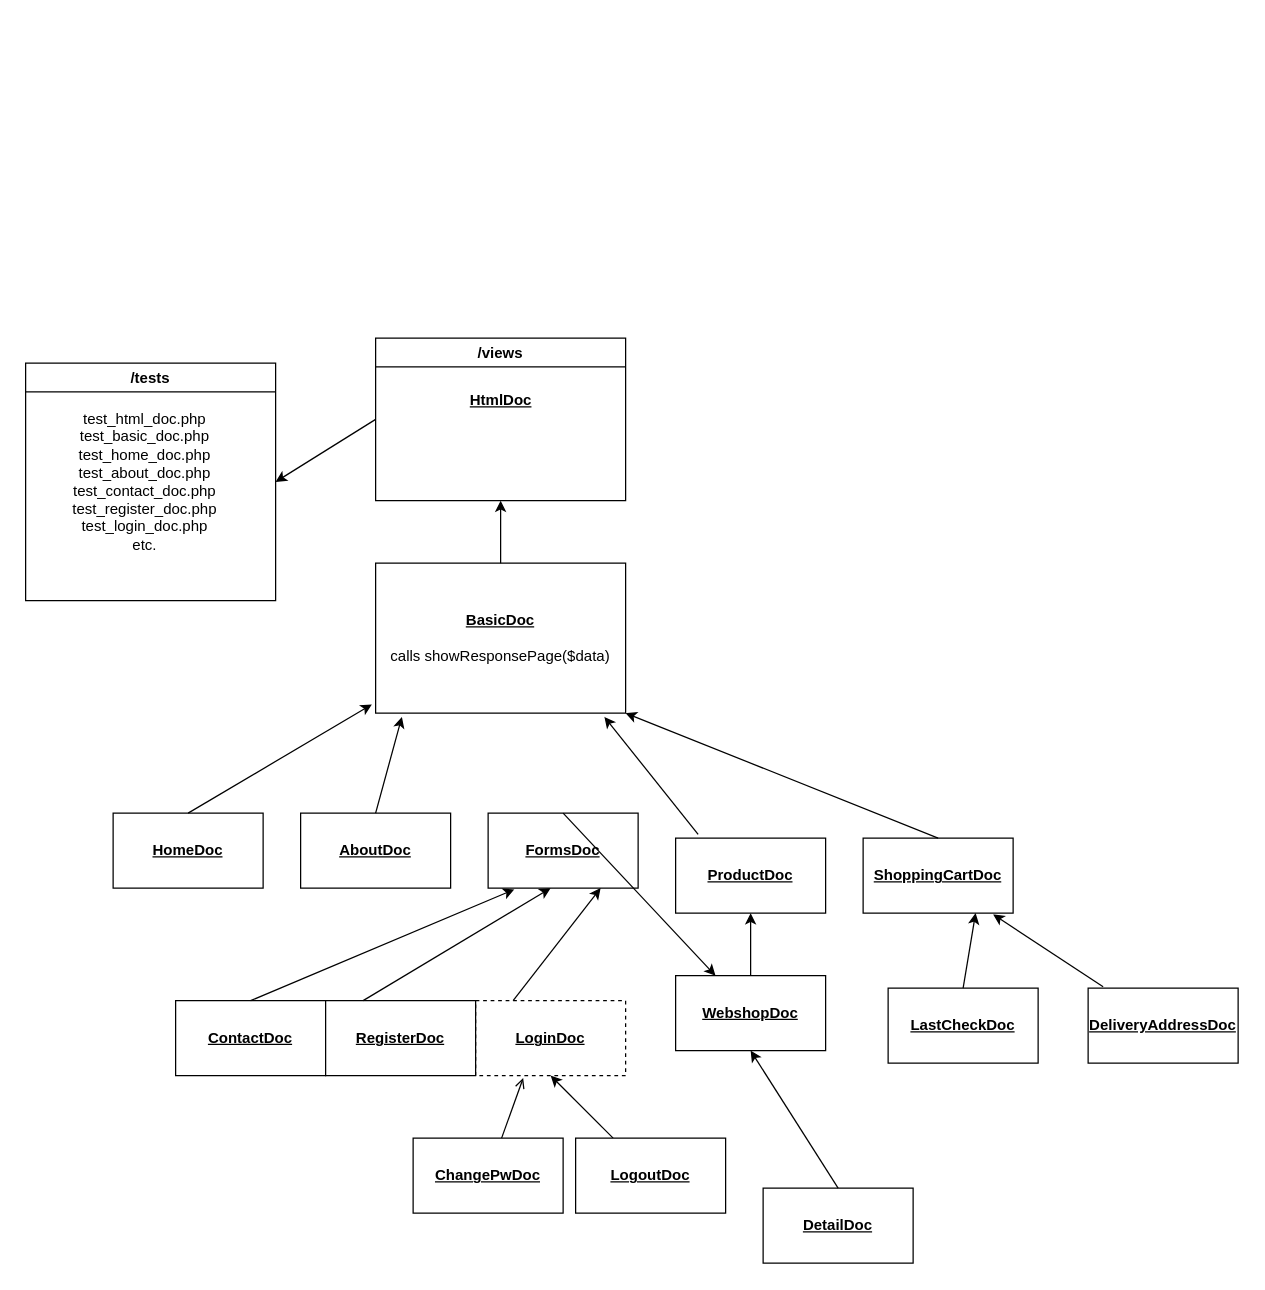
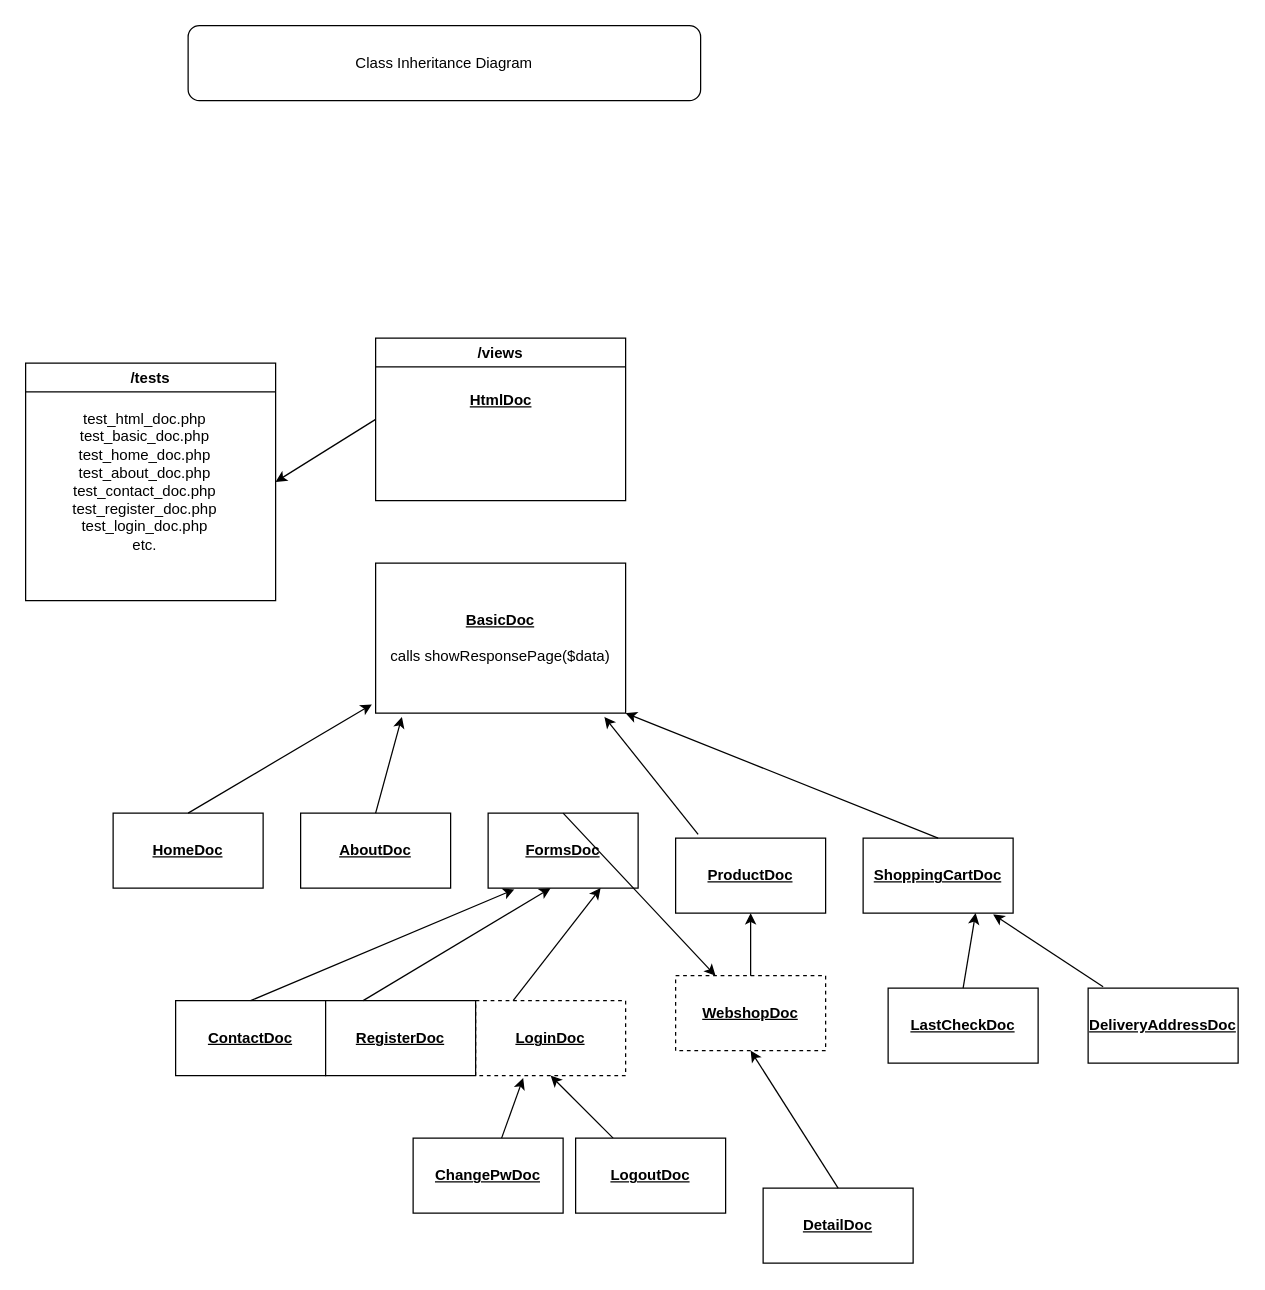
none -> (444, 63)
(501, 536) -> none
(751, 1013) -> (751, 1013)
(521, 1086) -> (520, 1087)
